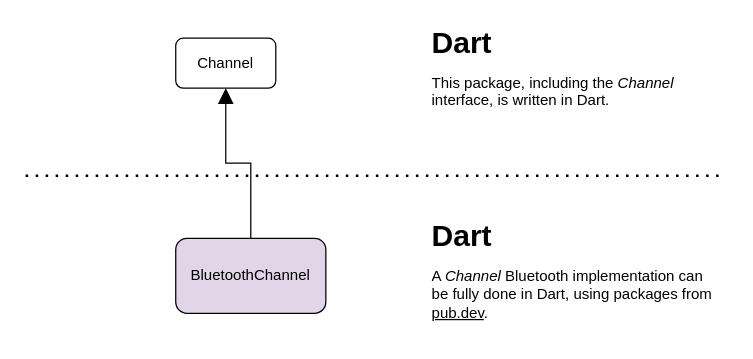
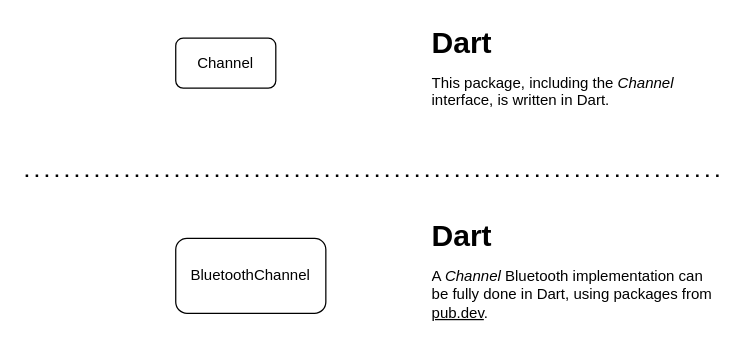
(247, 163) -> none
(251, 276) -> (251, 276)
